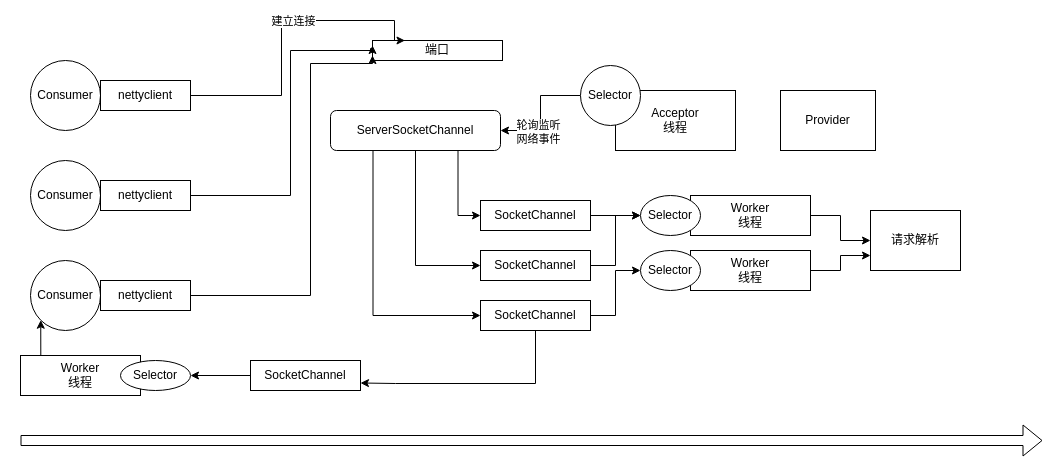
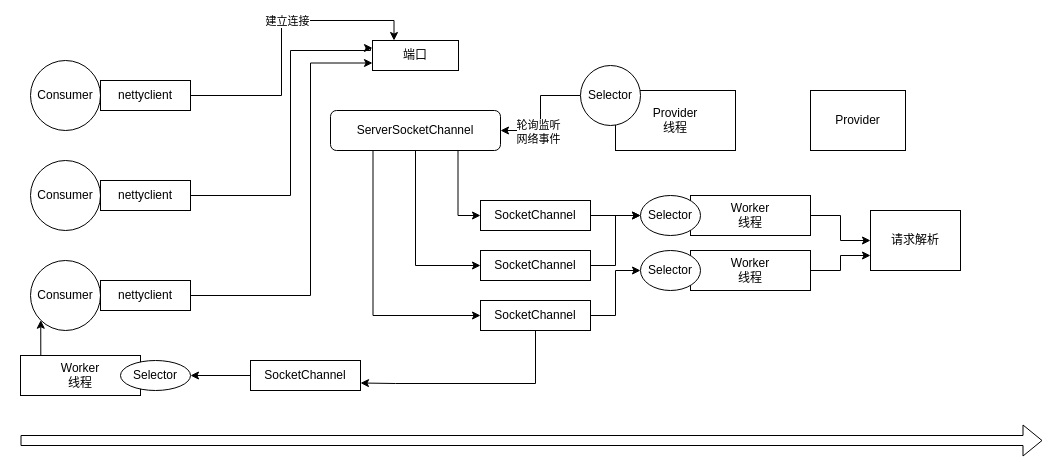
(438, 51) -> (416, 56)
(676, 121) -> (676, 121)
(828, 121) -> (858, 121)
